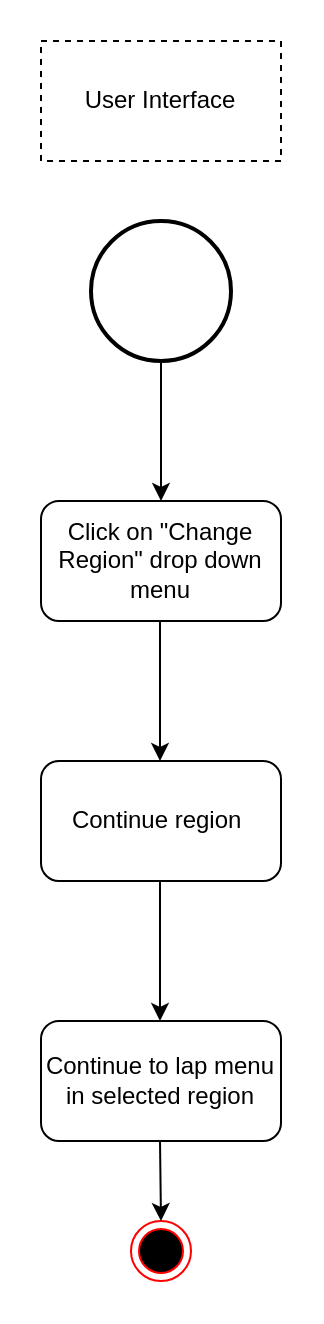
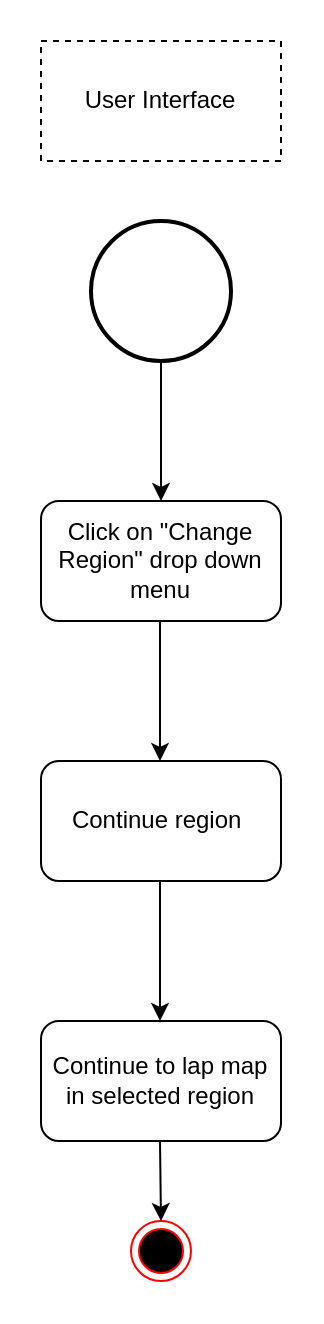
(161, 1081) -> (161, 1081)
